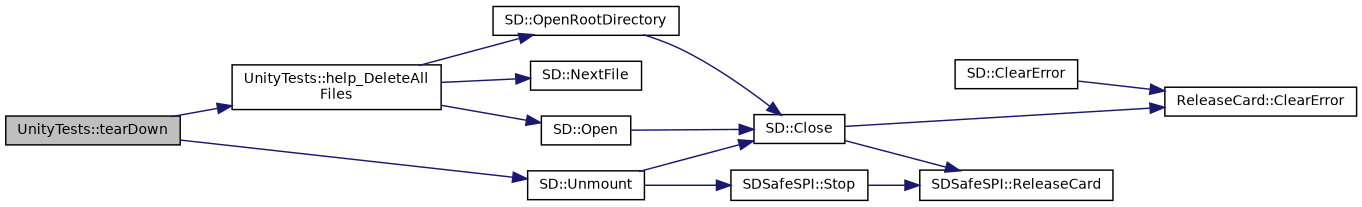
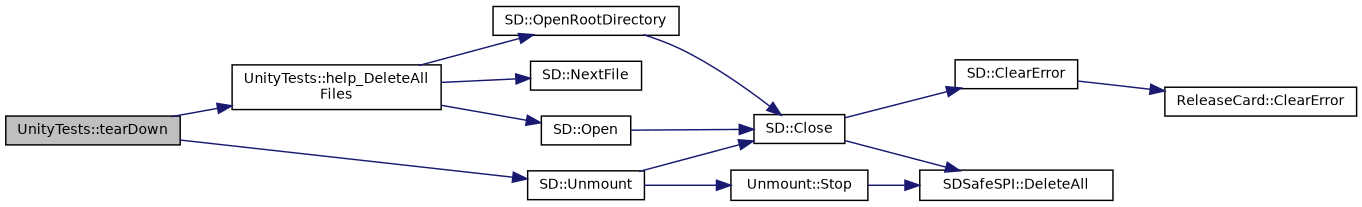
(998, 117) -> (896, 105)
(799, 185) -> (799, 185)
(1016, 185) -> (1016, 185)
